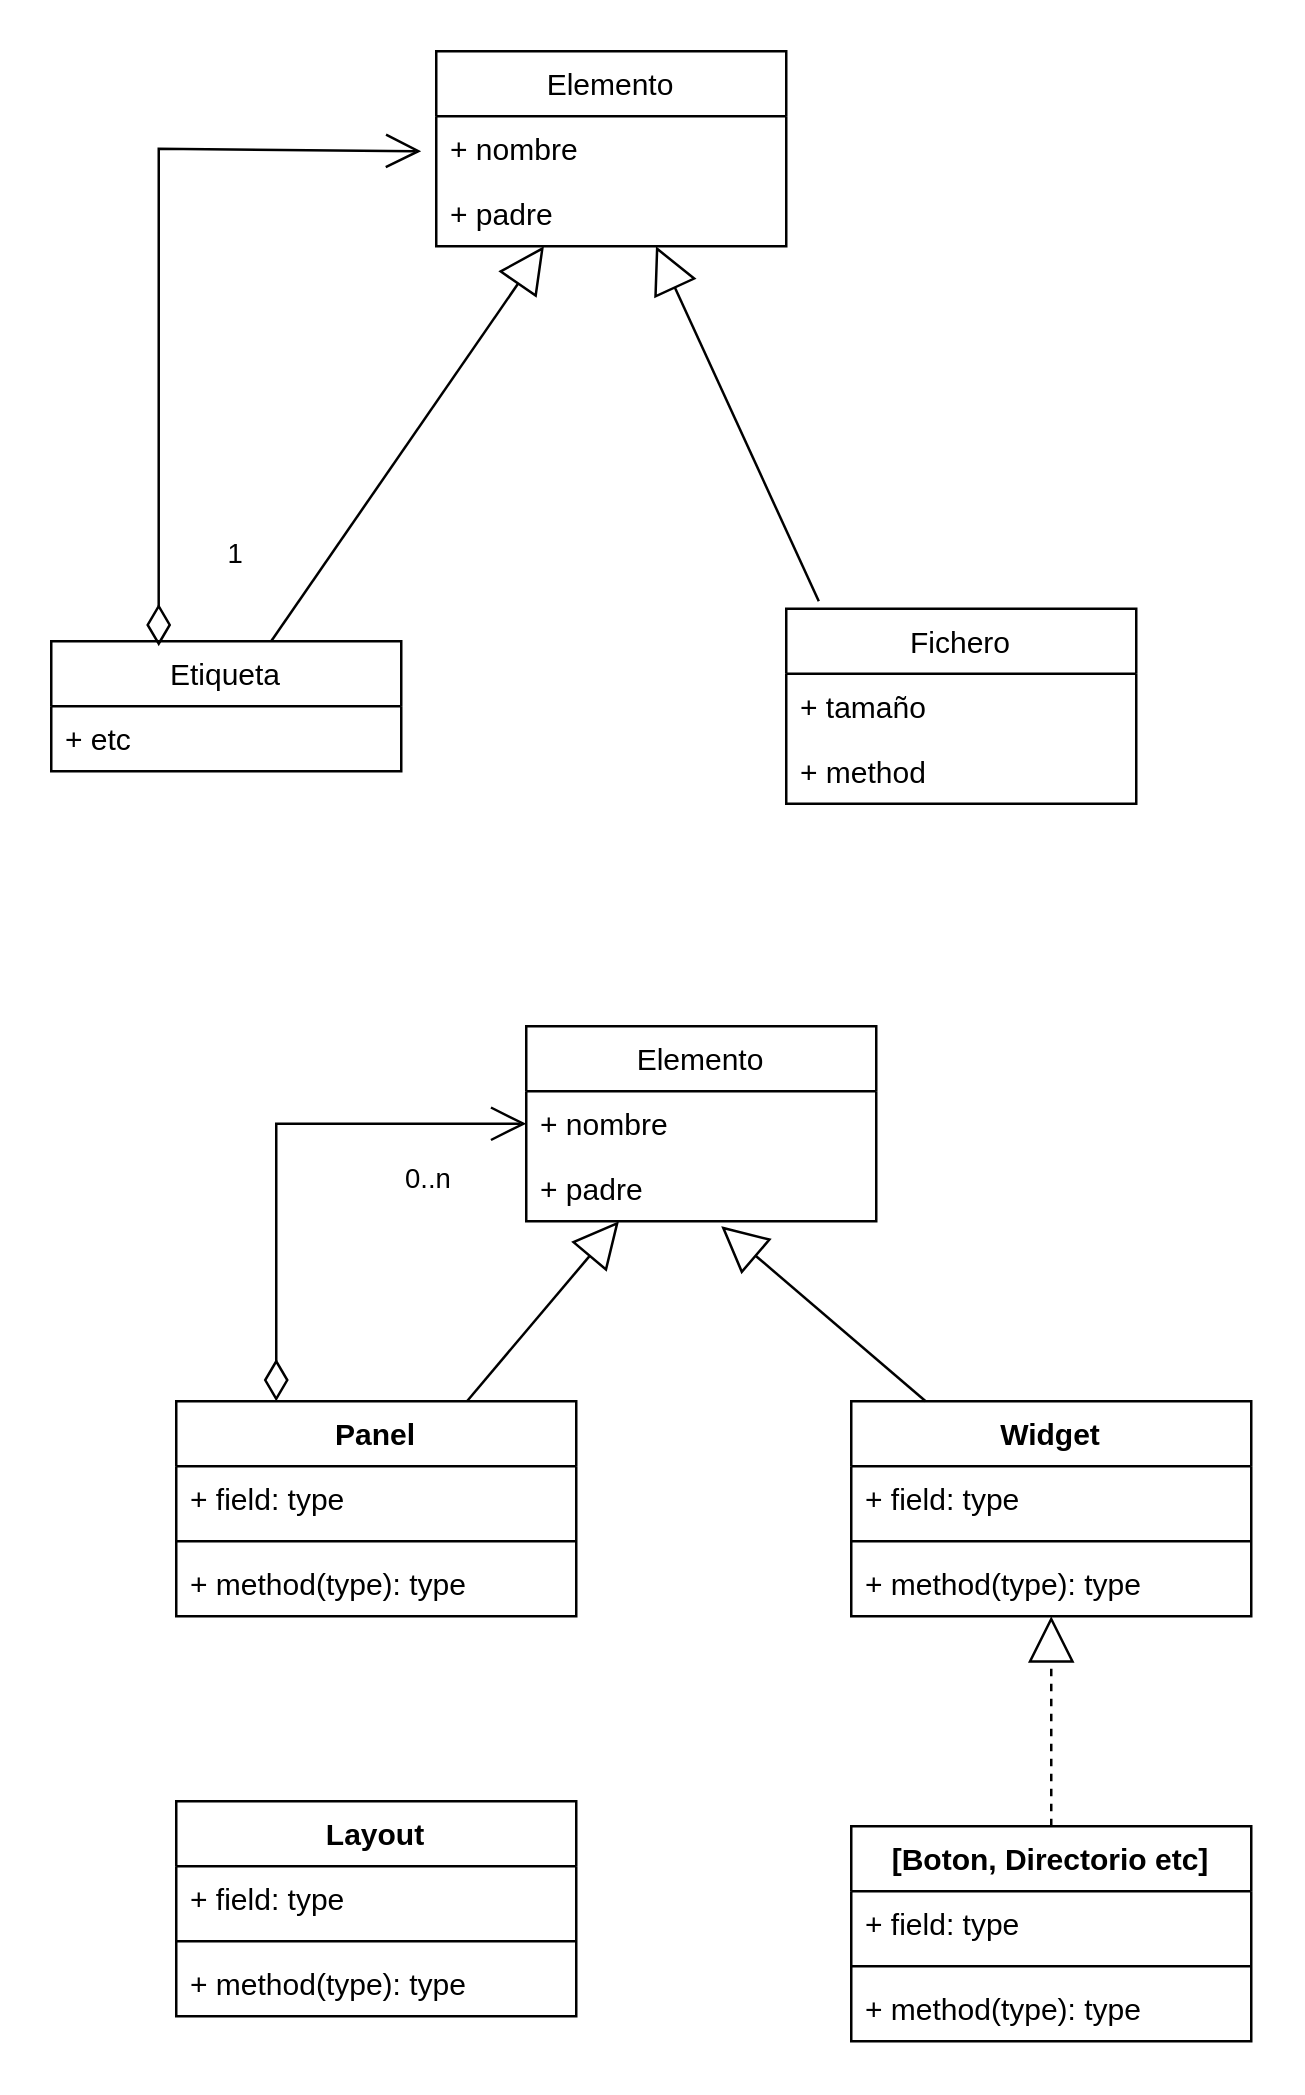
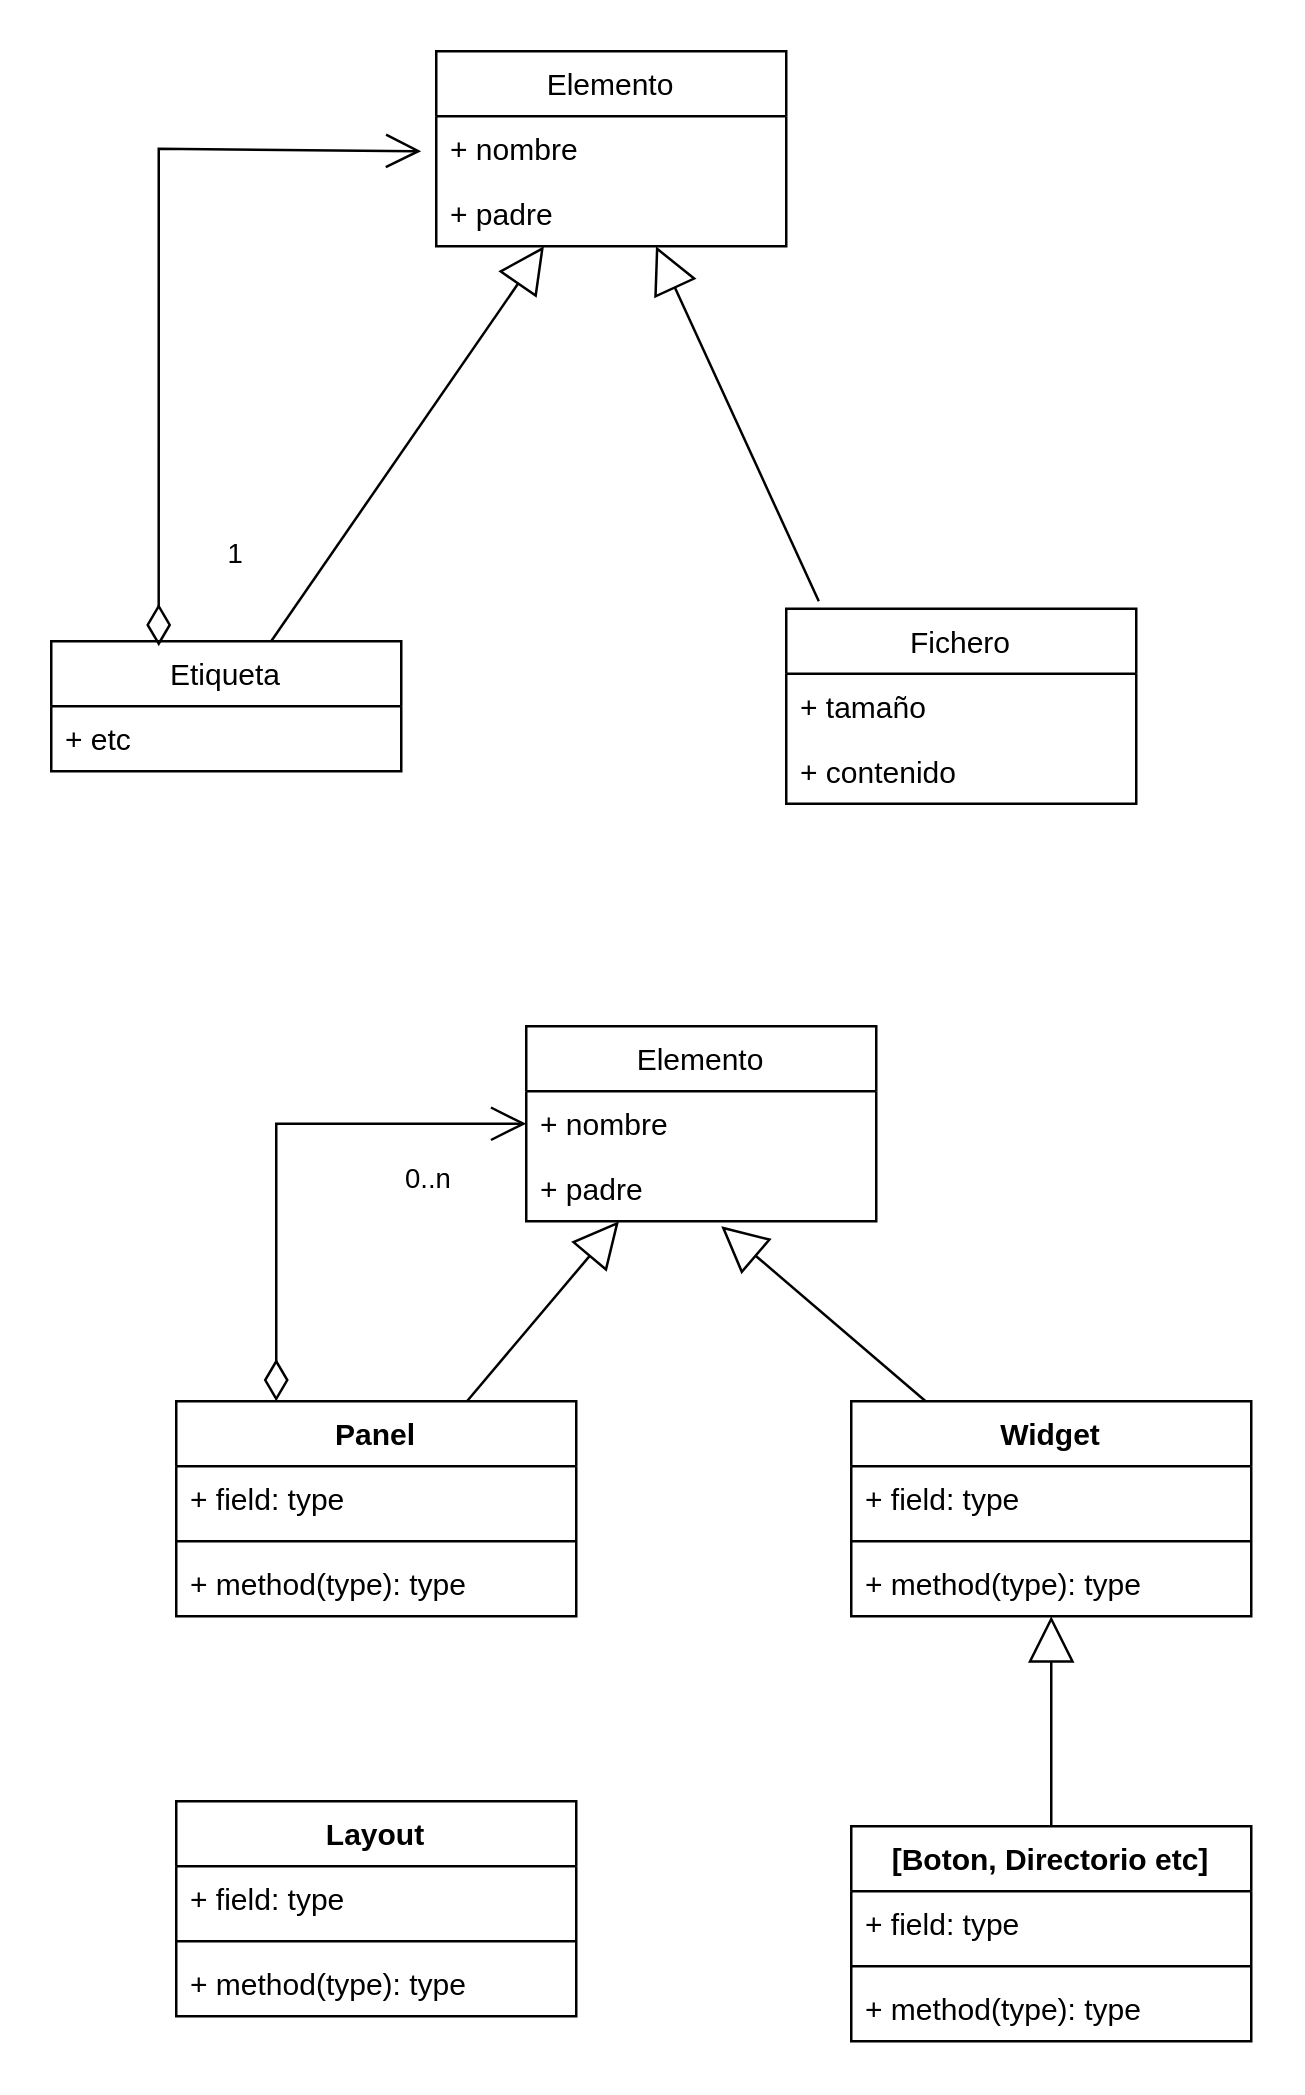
(863, 773) -> (885, 773)
(1051, 1741) -> (1051, 1741)
